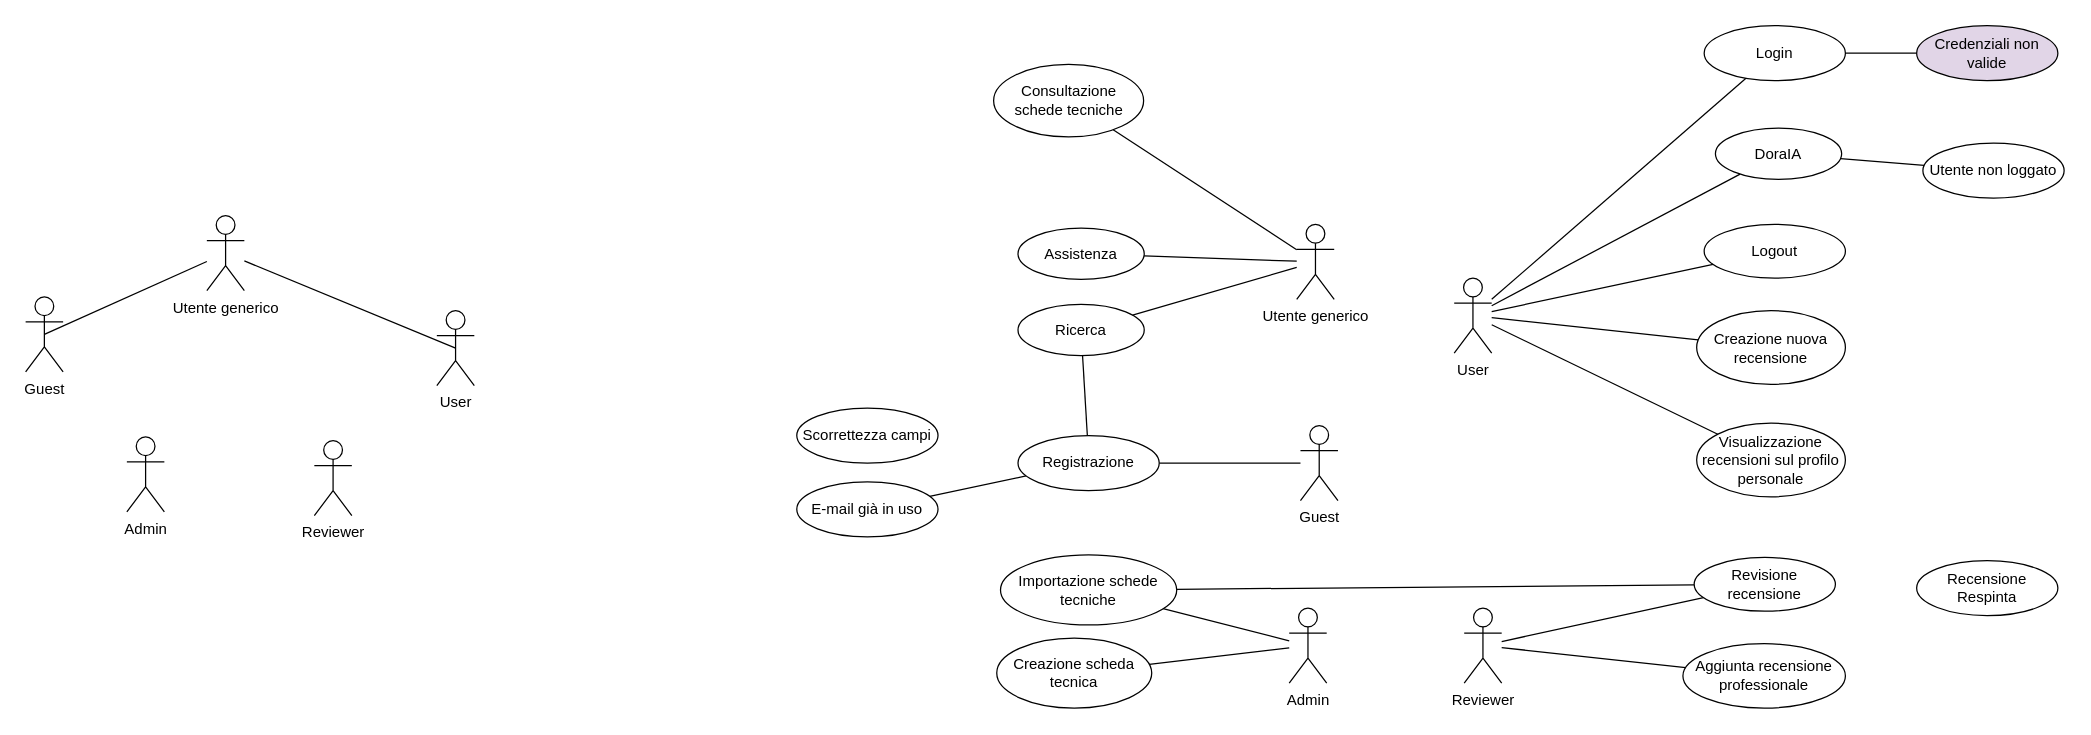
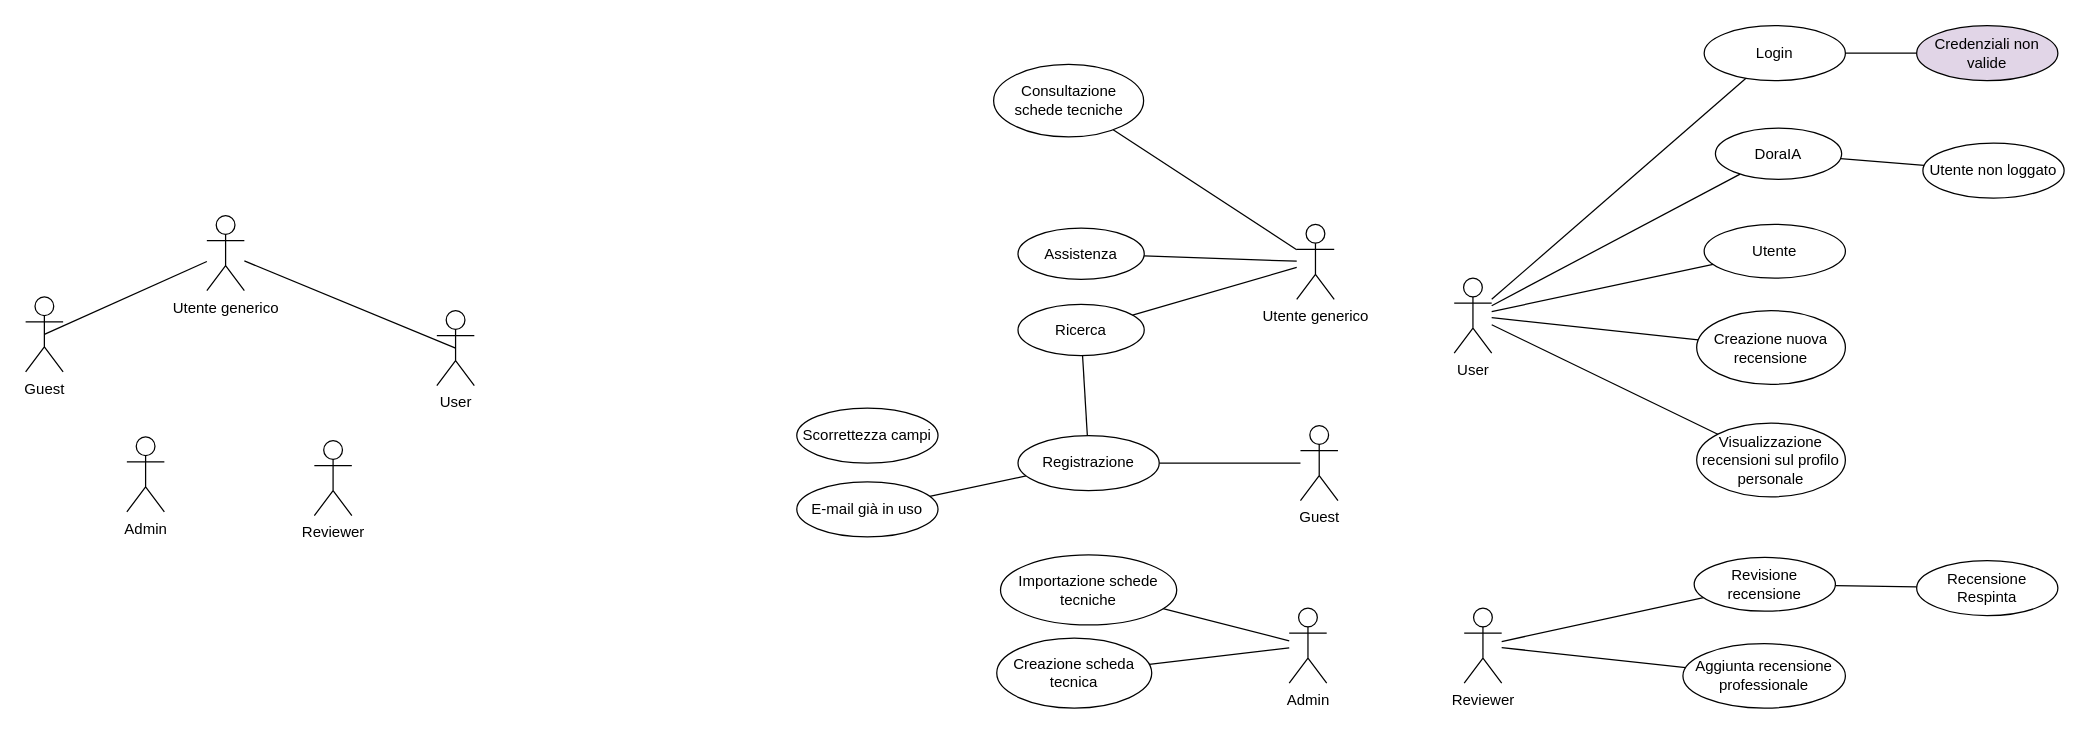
(1775, 252) -> (1775, 252)
(1436, 587) -> (1876, 586)
